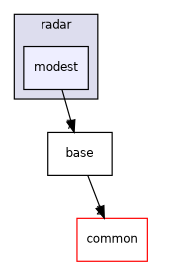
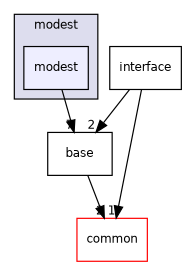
(56, 26) -> (56, 26)
none -> (146, 68)
